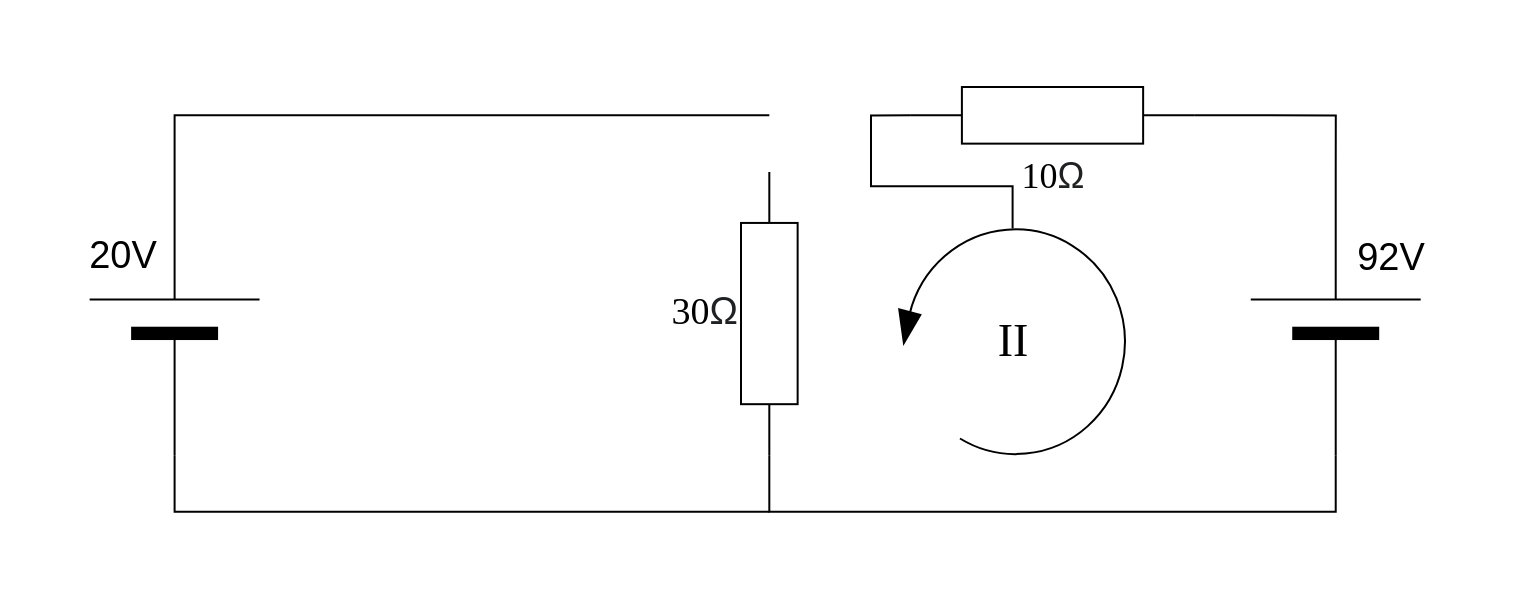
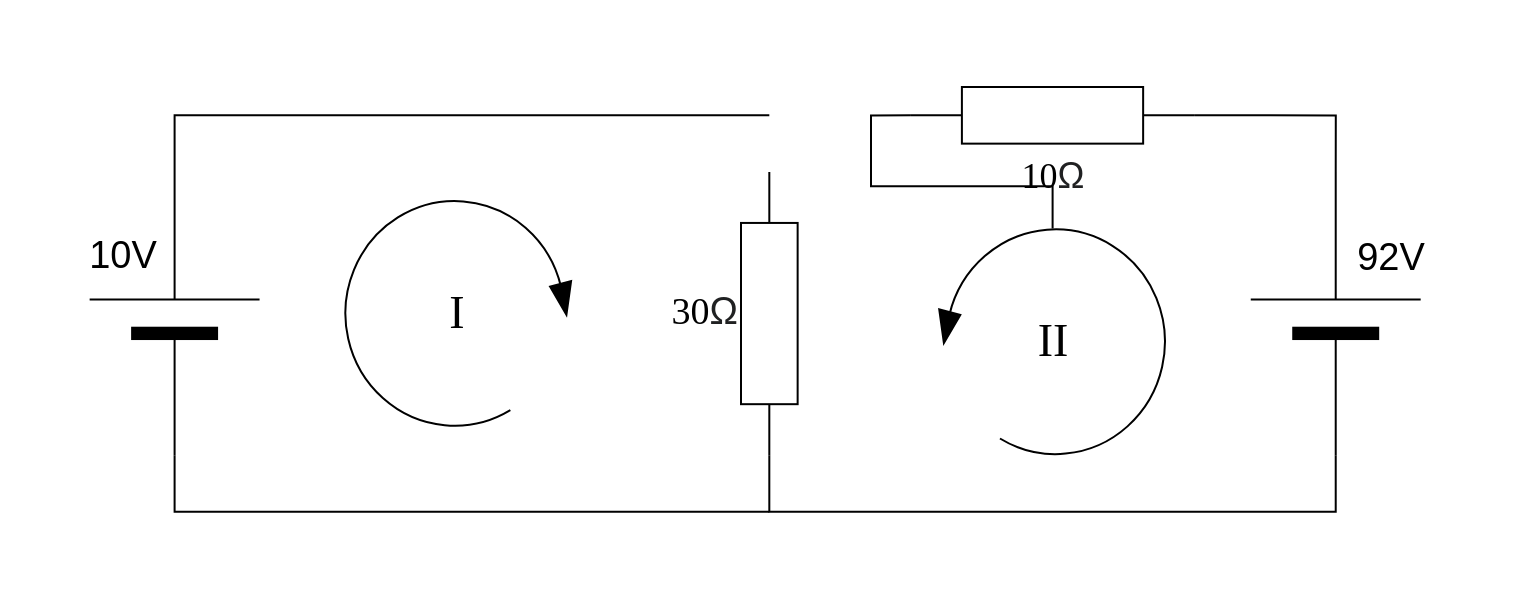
(124, 257) -> (124, 257)
none -> (458, 314)
(1013, 342) -> (1053, 342)
